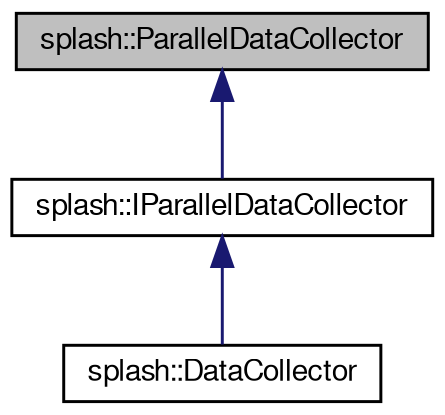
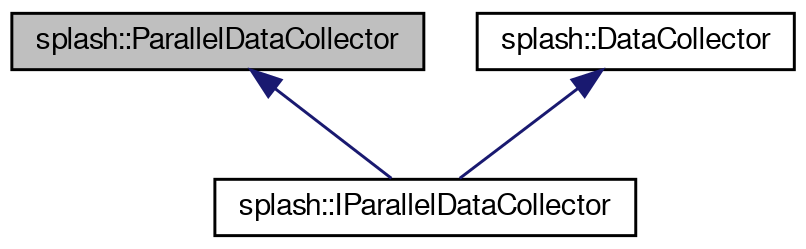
(222, 306) -> (519, 133)
